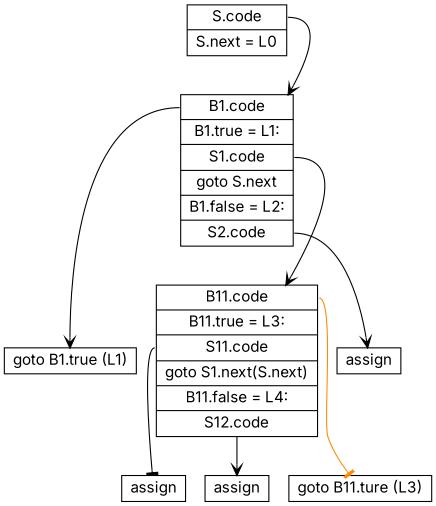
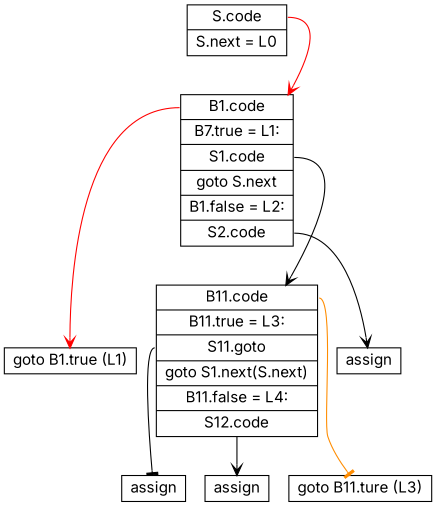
(309, 46) -> (309, 46)
(237, 131) -> (237, 131)
(87, 199) -> (87, 199)
(237, 347) -> (237, 347)
